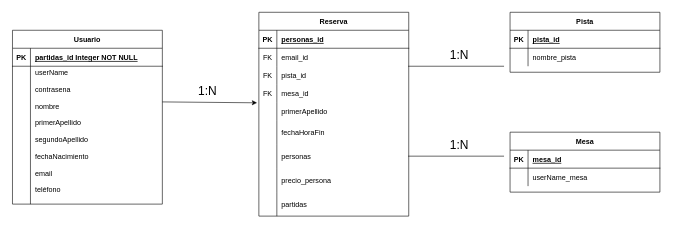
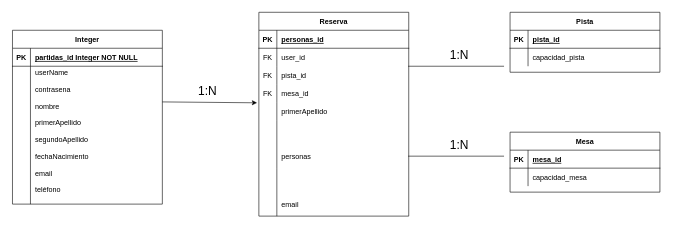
(87, 40) -> (87, 40)
(295, 58) -> (295, 58)
(556, 58) -> (561, 58)
(343, 132) -> none
(559, 178) -> (560, 178)
(343, 180) -> none
(297, 205) -> (290, 205)
